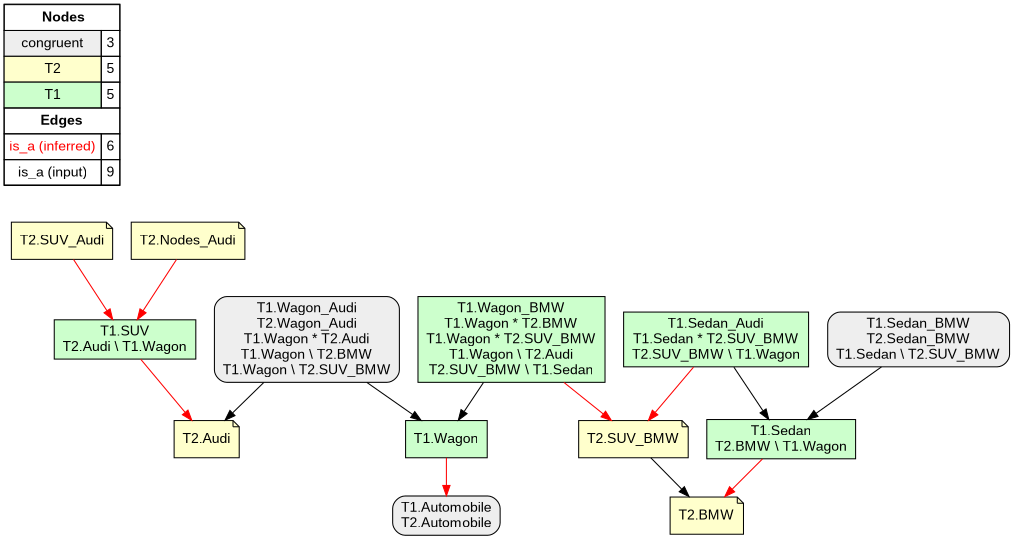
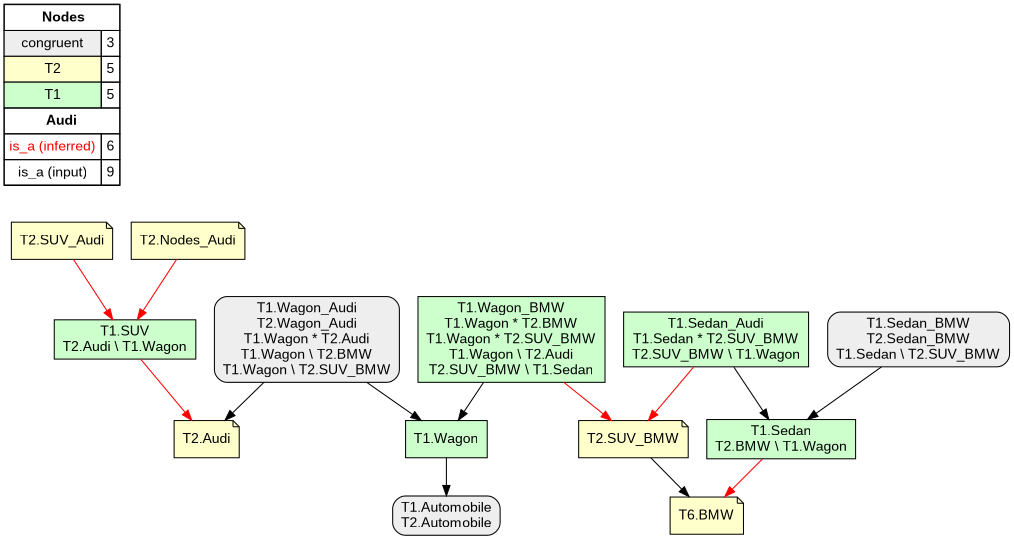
(62, 120) -> (62, 120)
(446, 472) -> (446, 472)
(707, 516) -> (707, 516)
